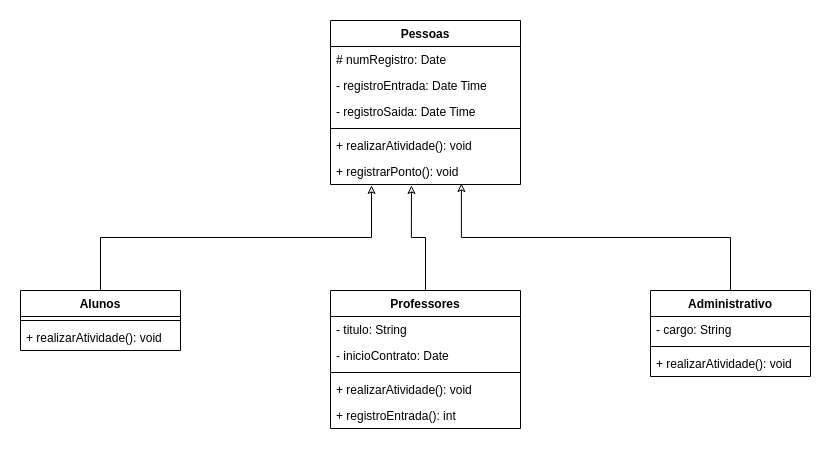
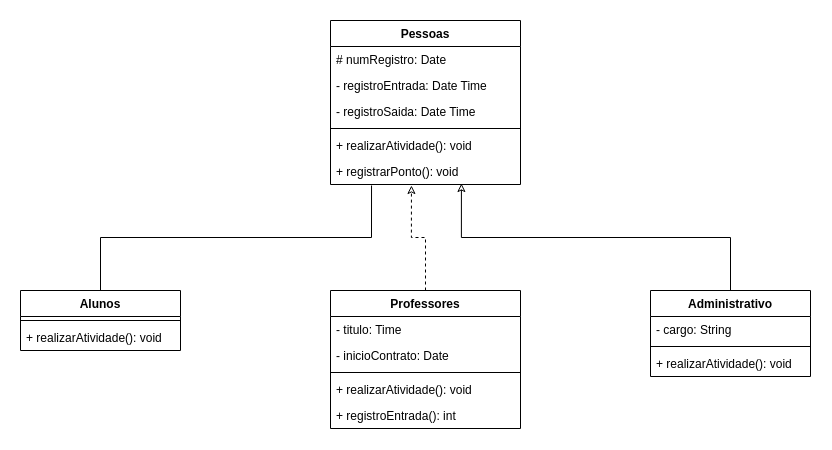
(372, 194) -> (372, 191)
(421, 238) -> (421, 238)
(380, 330) -> (374, 330)
